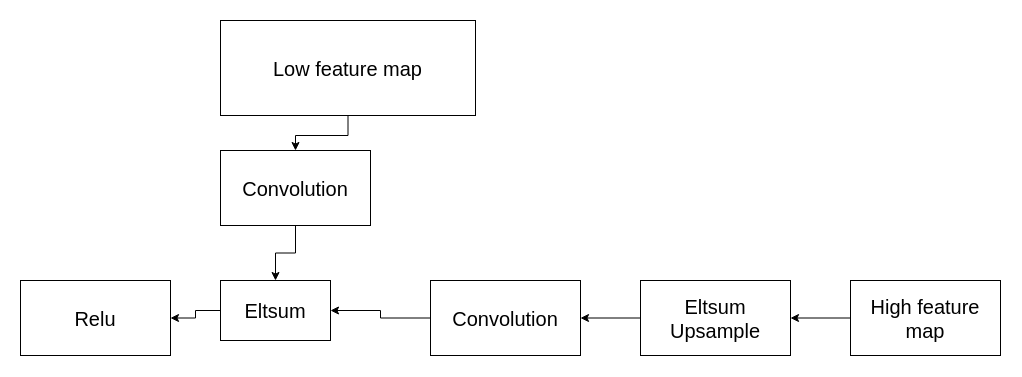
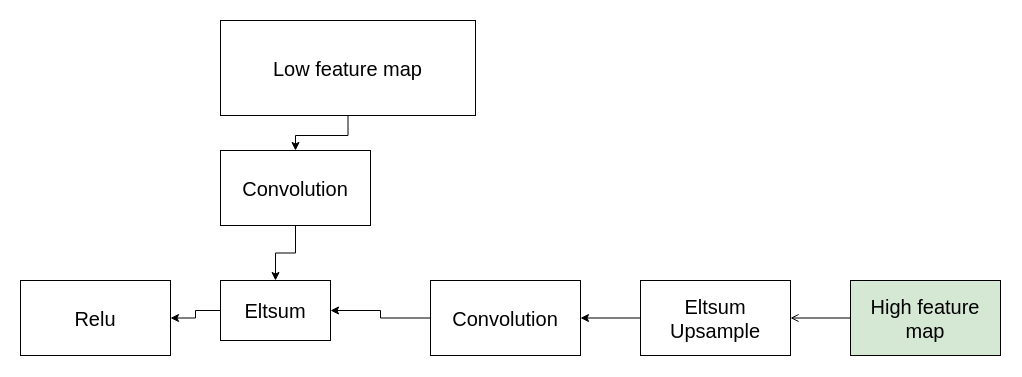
(799, 318) -> (797, 318)
(926, 318) -> (926, 318)
